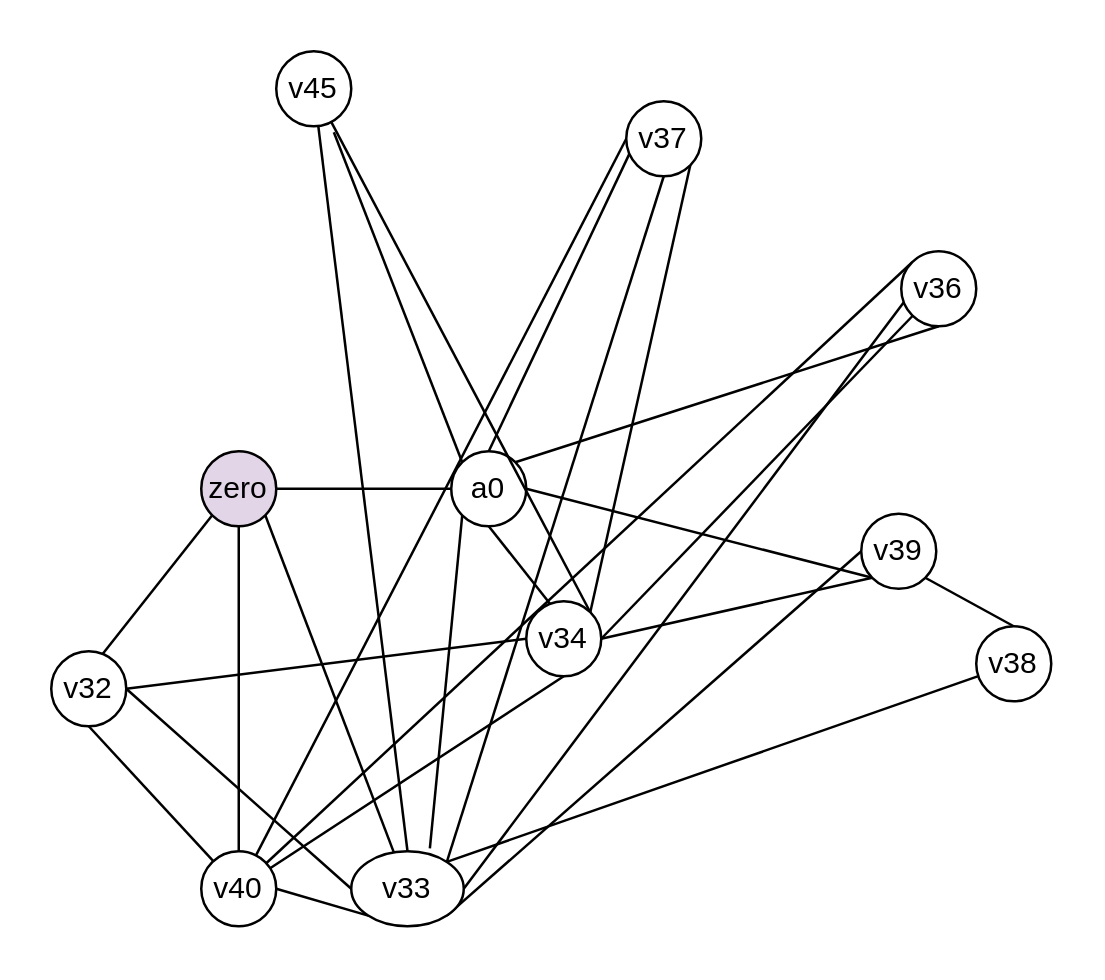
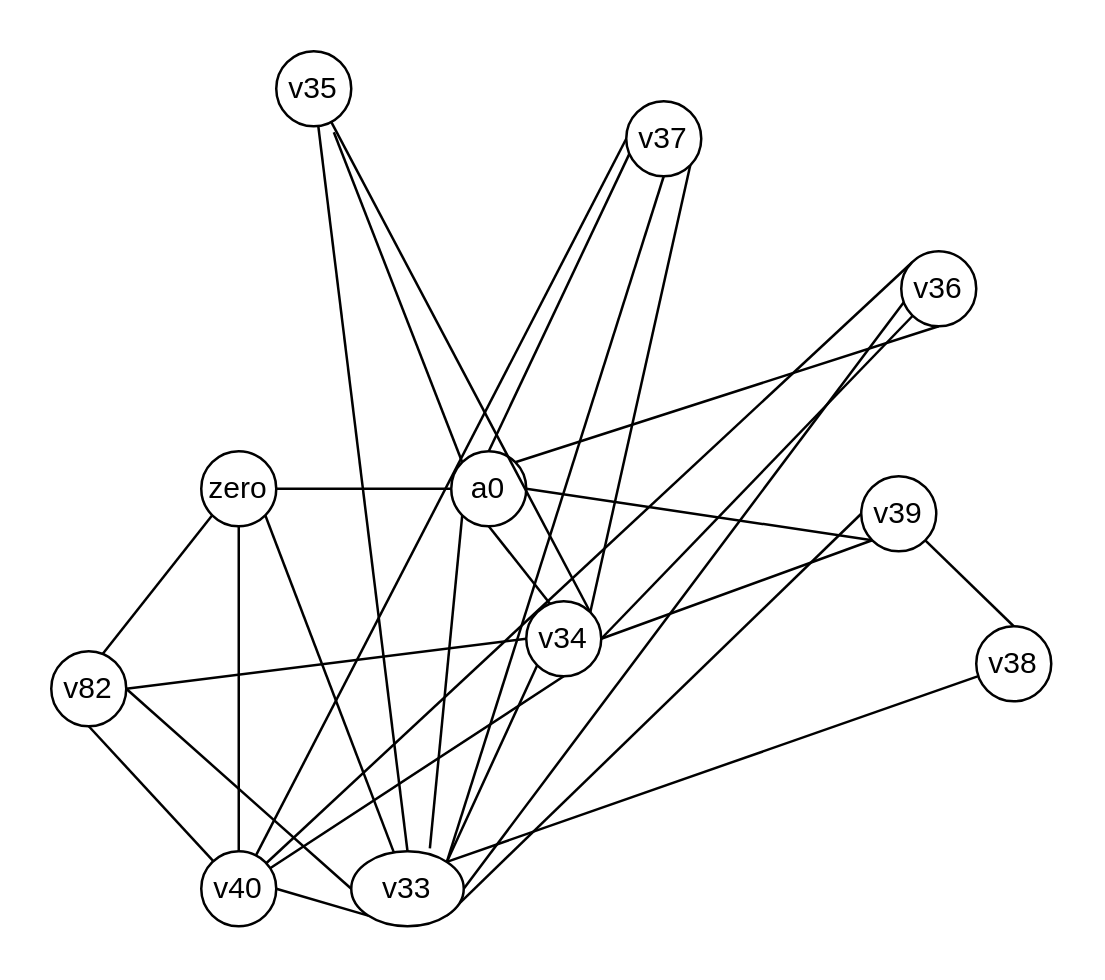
(314, 89) -> (314, 89)
(239, 489) -> (239, 489)
(899, 551) -> (899, 514)
(89, 689) -> (89, 689)
none -> (485, 778)
